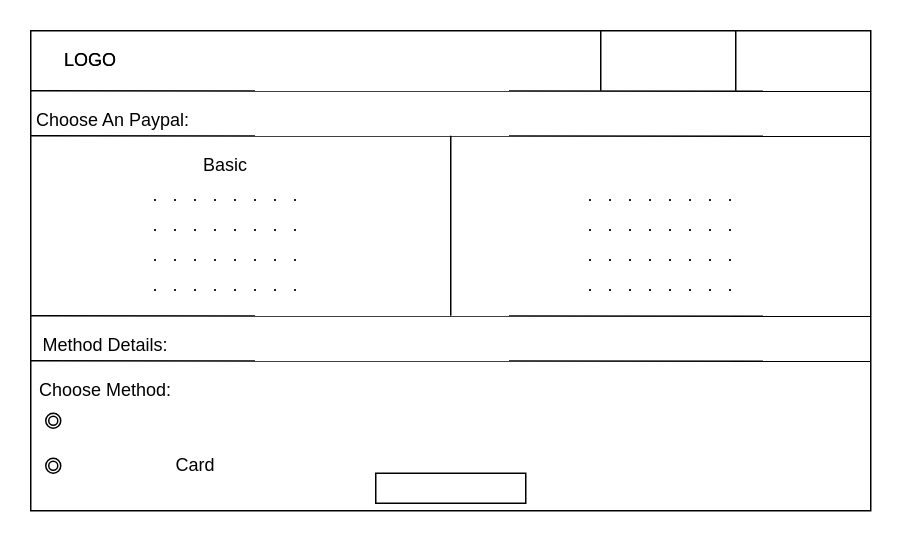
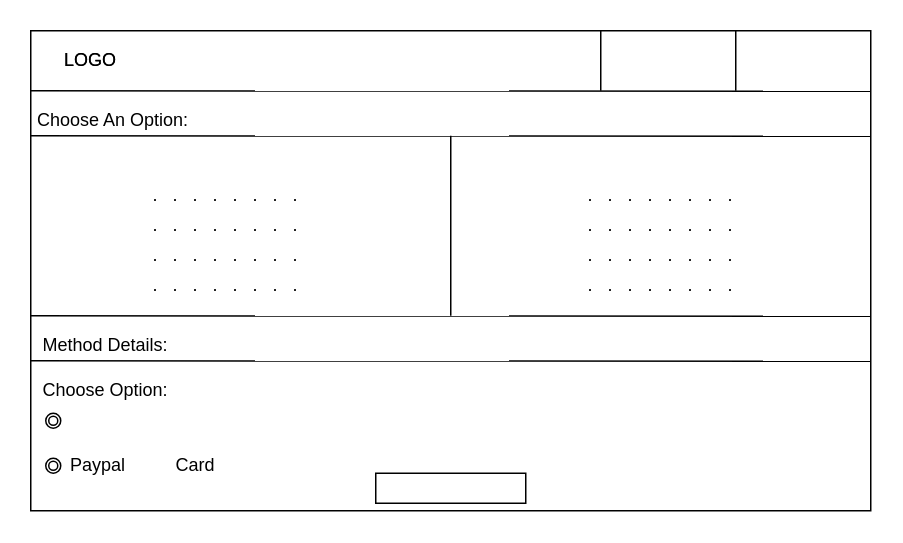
(113, 121) -> (113, 121)
(226, 166) -> none
(106, 391) -> (106, 391)
none -> (98, 466)
